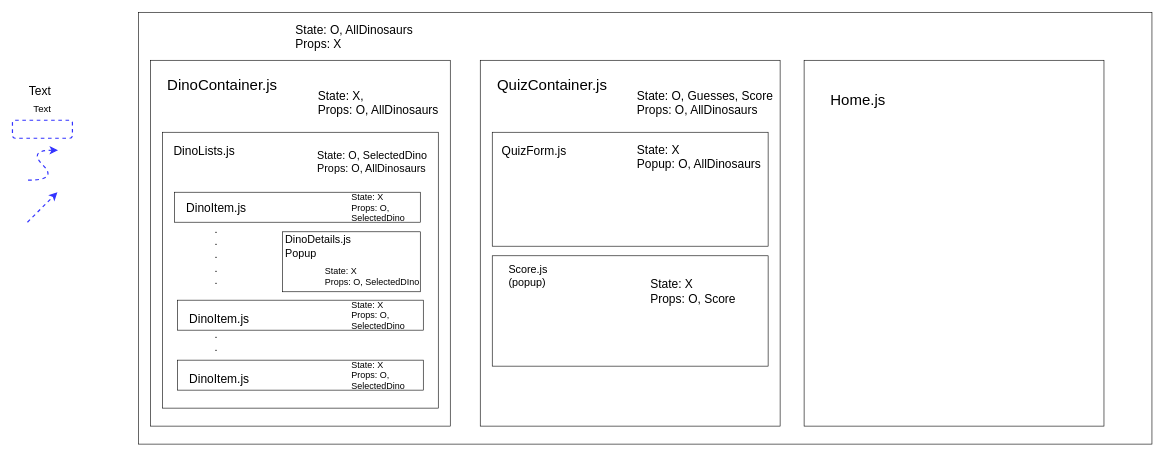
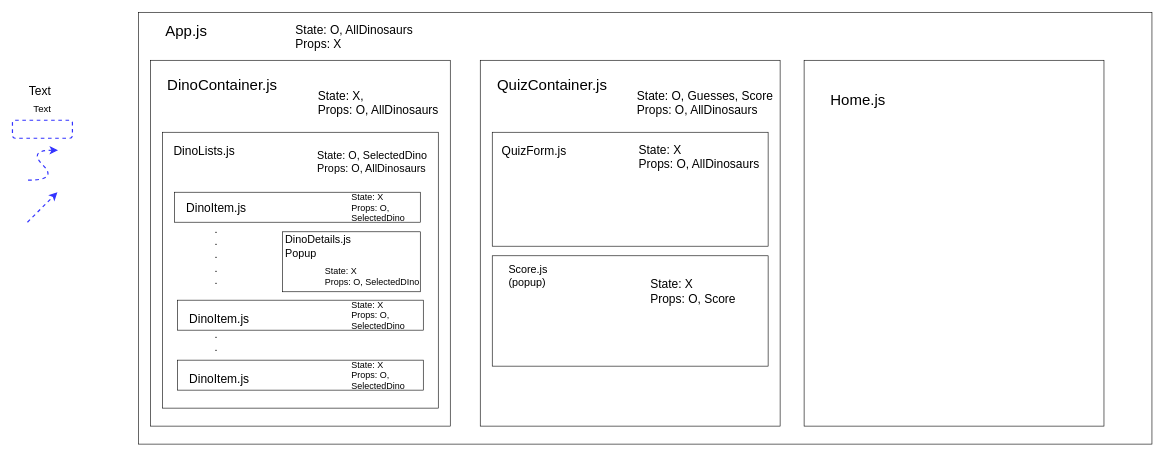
none -> (186, 30)
(699, 156) -> (699, 156)
